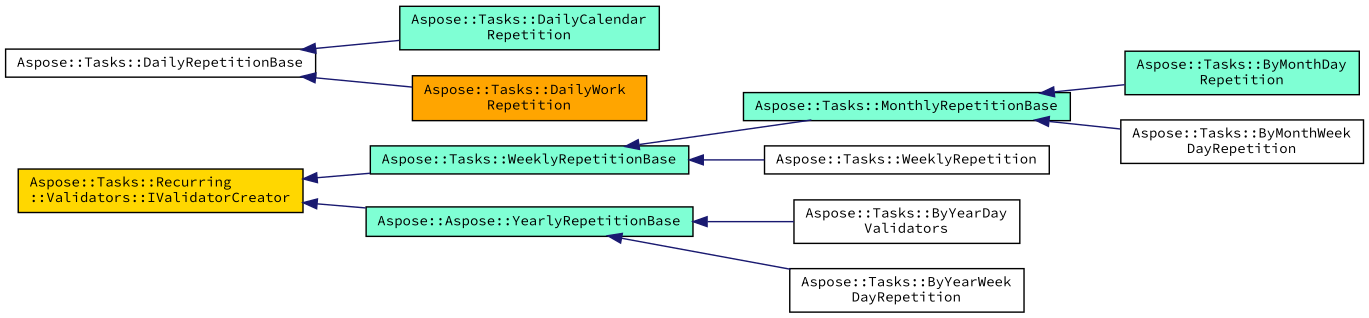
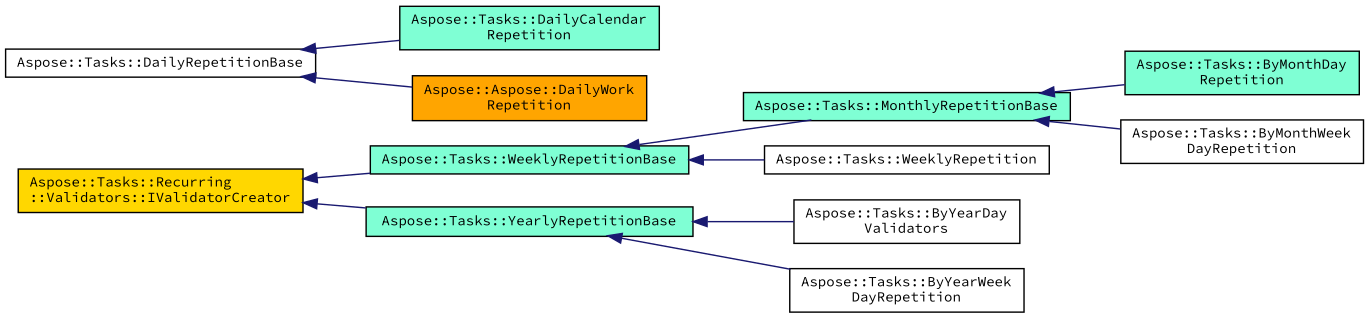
(530, 98) -> (530, 98)
(530, 222) -> (530, 222)
